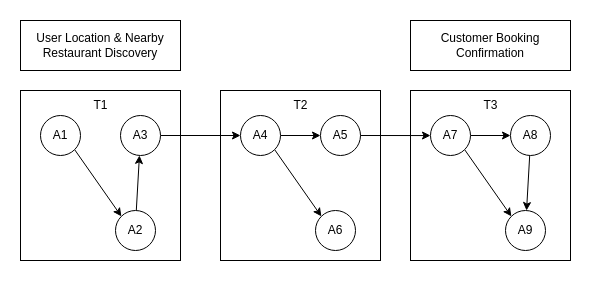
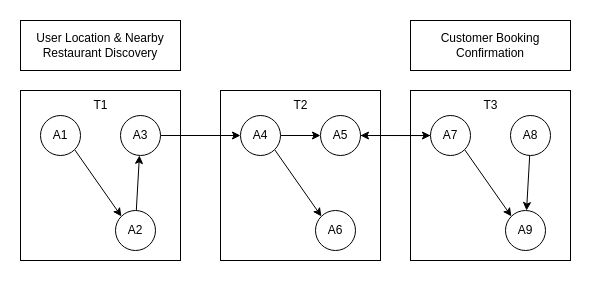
(487, 136) -> (429, 136)
